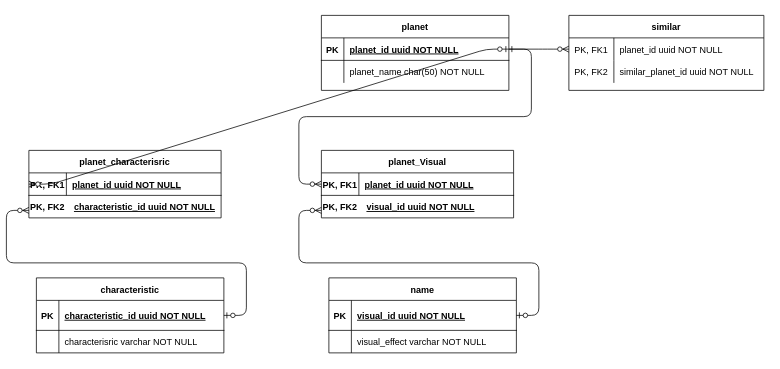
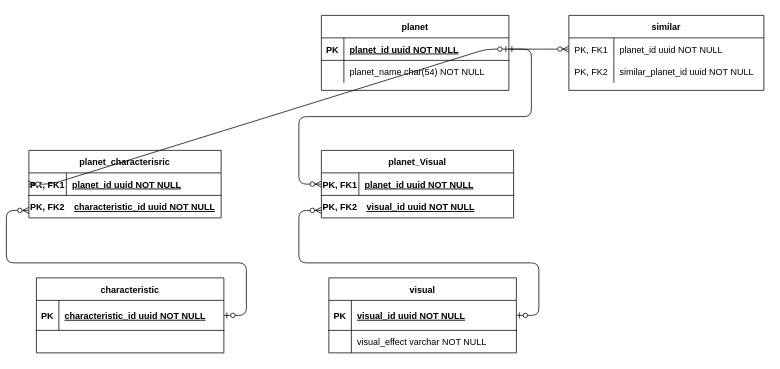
(418, 72) -> (418, 72)
(422, 290) -> (422, 290)
(141, 342) -> none
